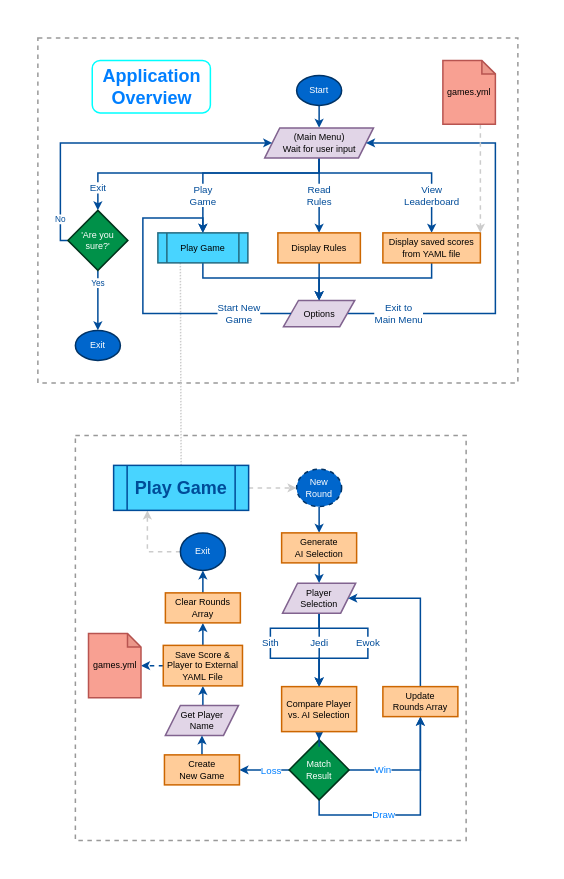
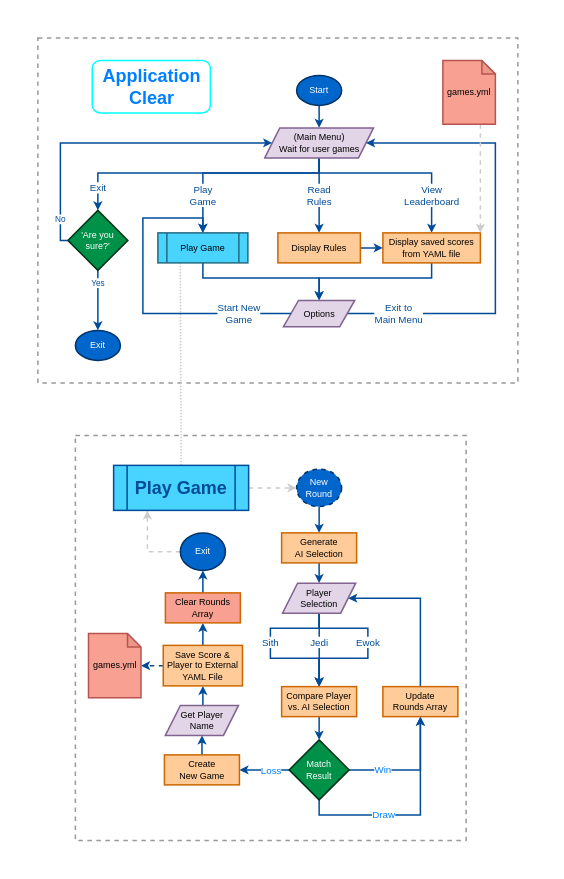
(152, 87) -> (152, 87)
(320, 143) -> (320, 143)
(319, 269) -> (375, 248)
(203, 608) -> (203, 608)
(319, 709) -> (319, 702)
